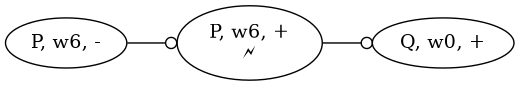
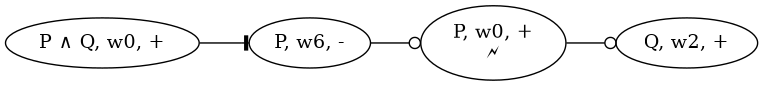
none -> (102, 43)
(250, 43) -> (493, 43)
(443, 43) -> (687, 43)
